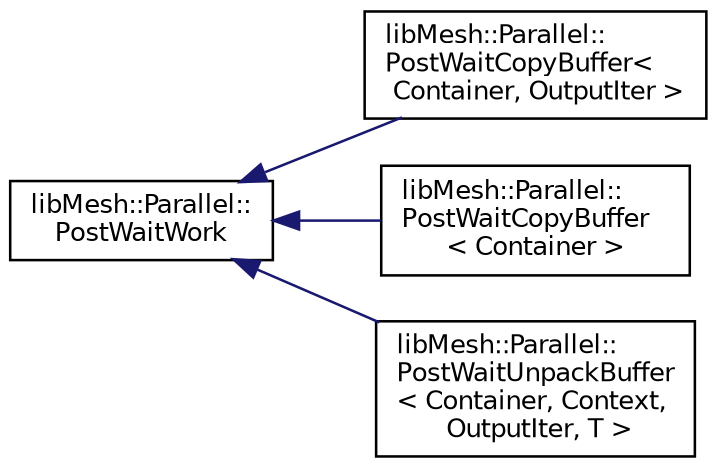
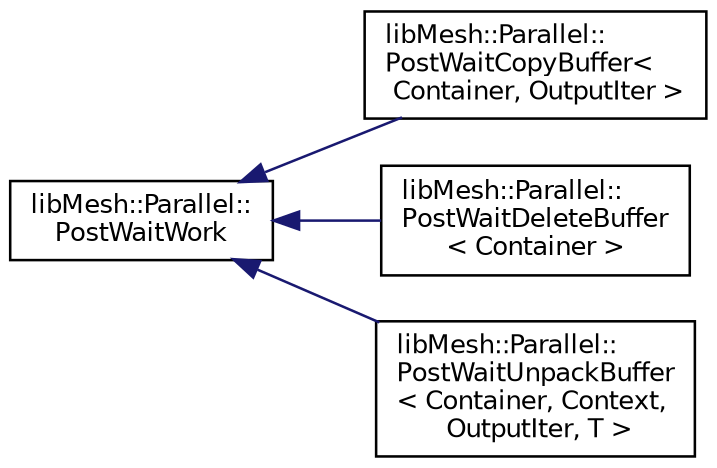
(536, 221) -> (536, 221)
